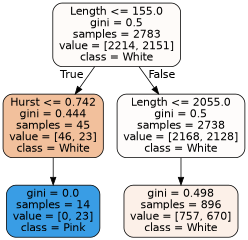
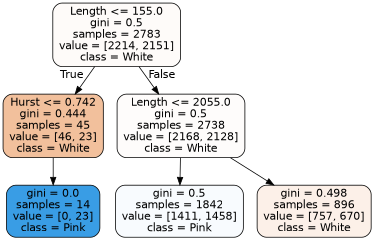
none -> (179, 211)
